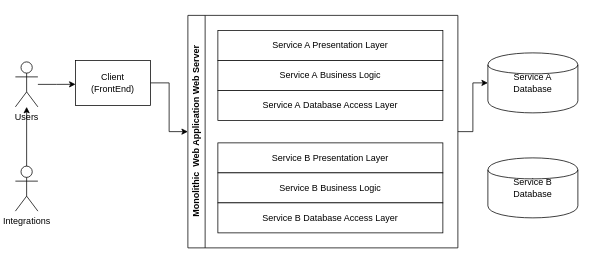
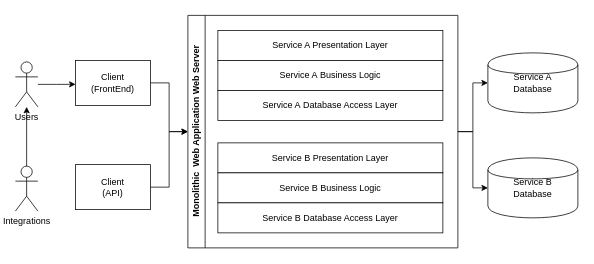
none -> (169, 169)
none -> (113, 187)
none -> (475, 188)
